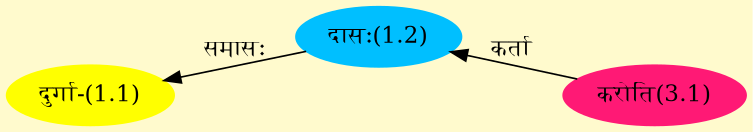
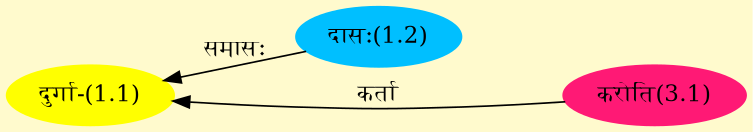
(522, 67) -> (378, 109)
